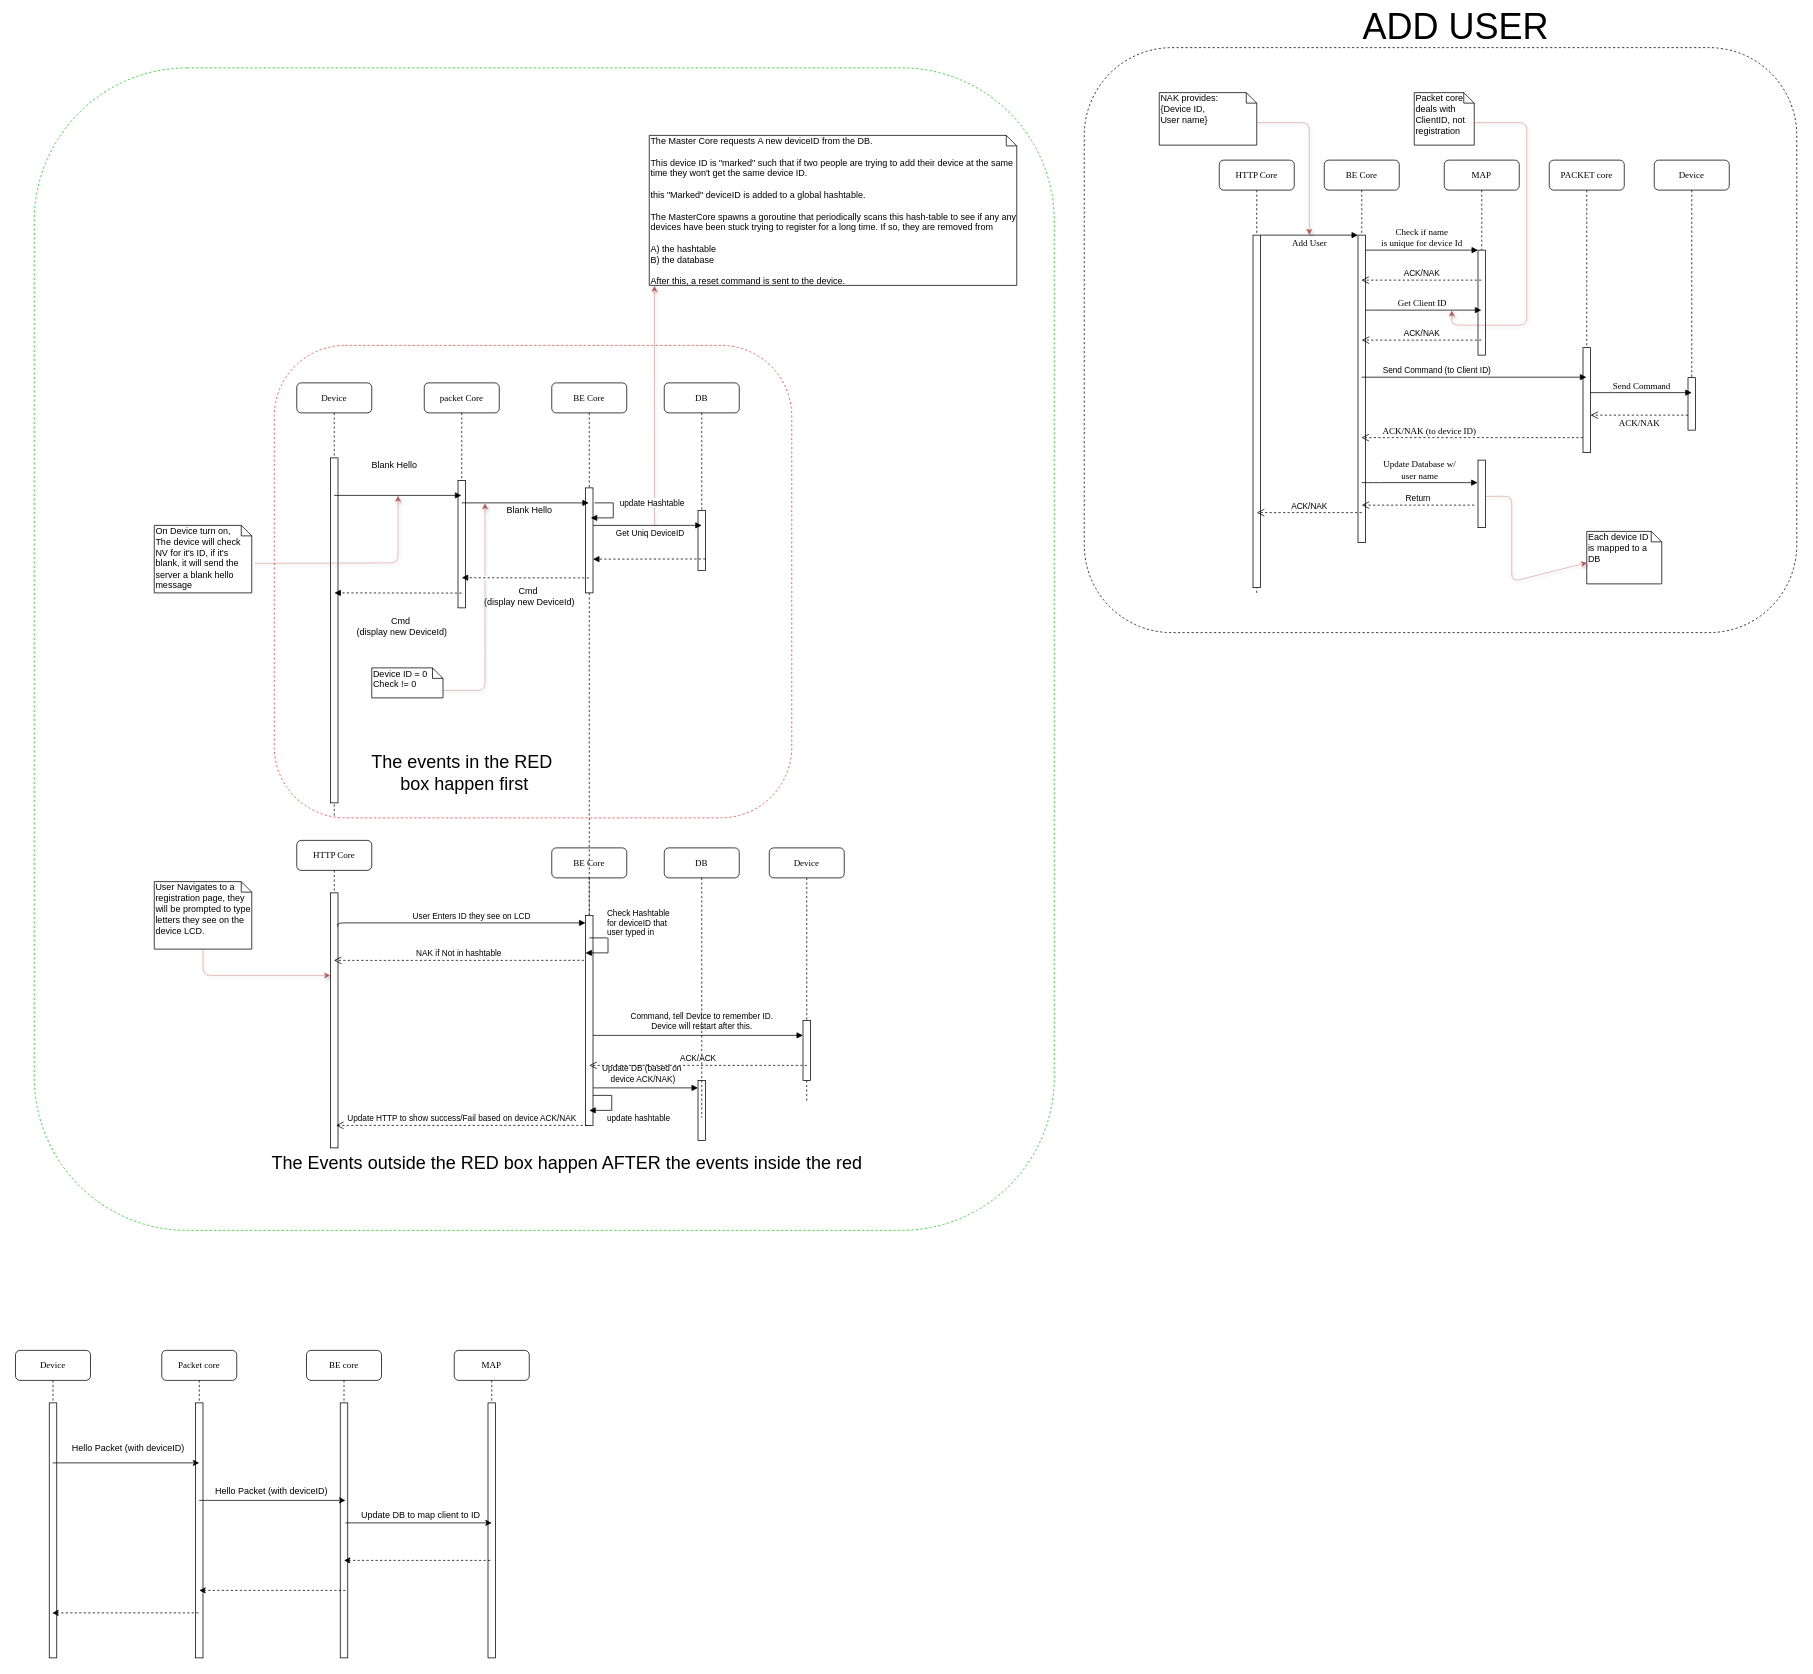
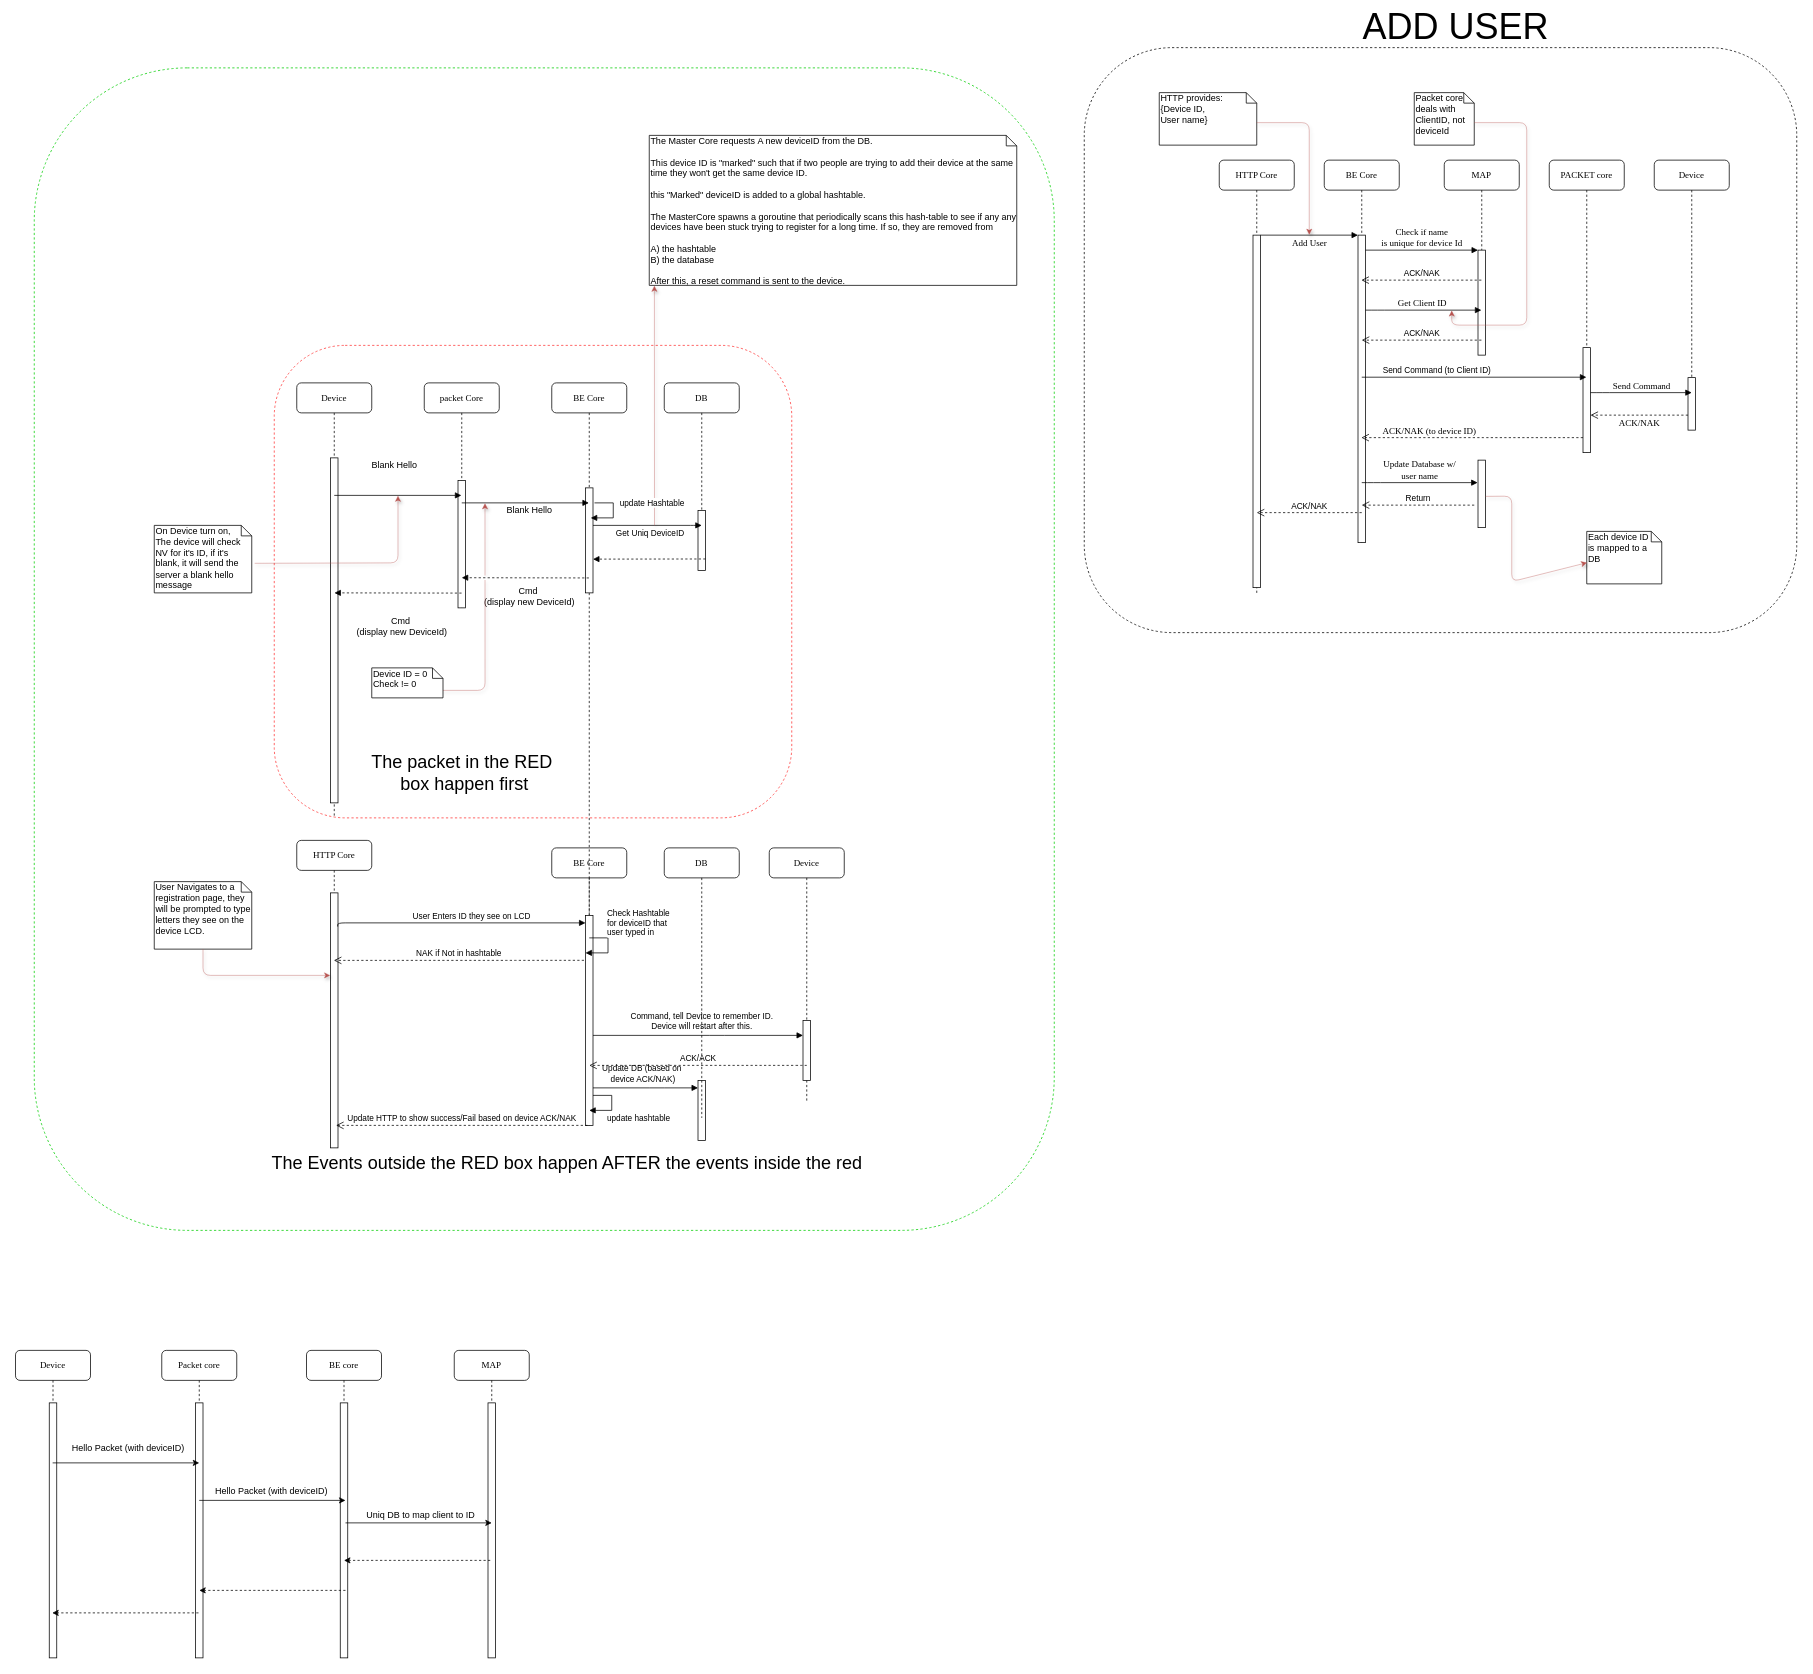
(1190, 110) -> (1192, 110)
(1445, 115) -> (1445, 115)
(462, 773) -> (462, 773)
(421, 1515) -> (421, 1515)
